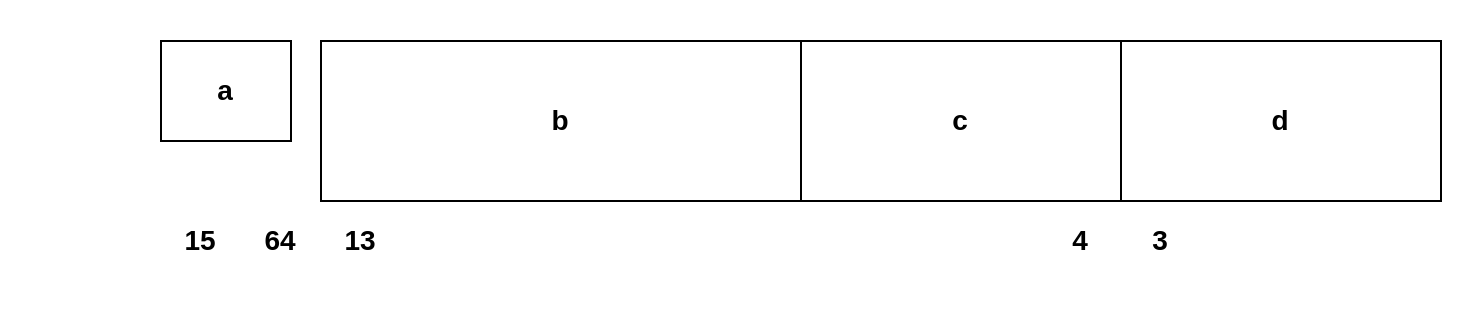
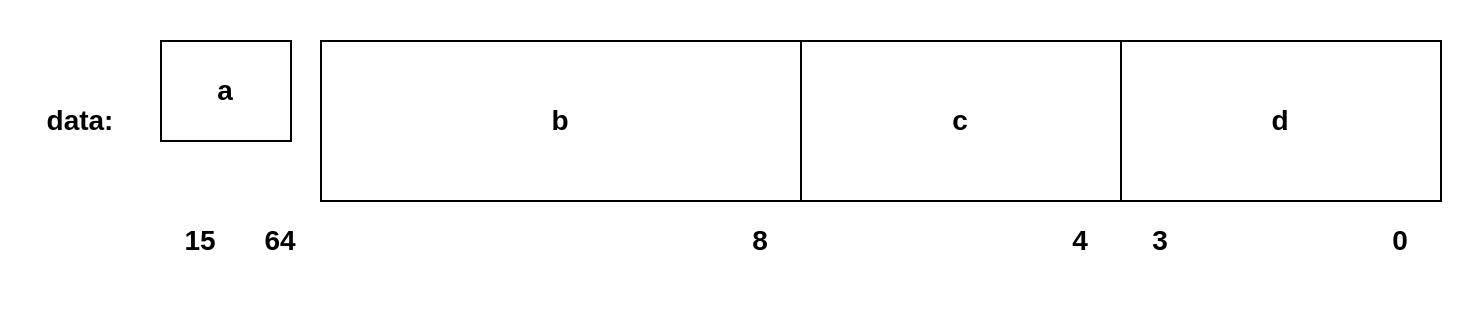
none -> (81, 121)
(361, 241) -> none
none -> (761, 241)
none -> (1401, 241)
